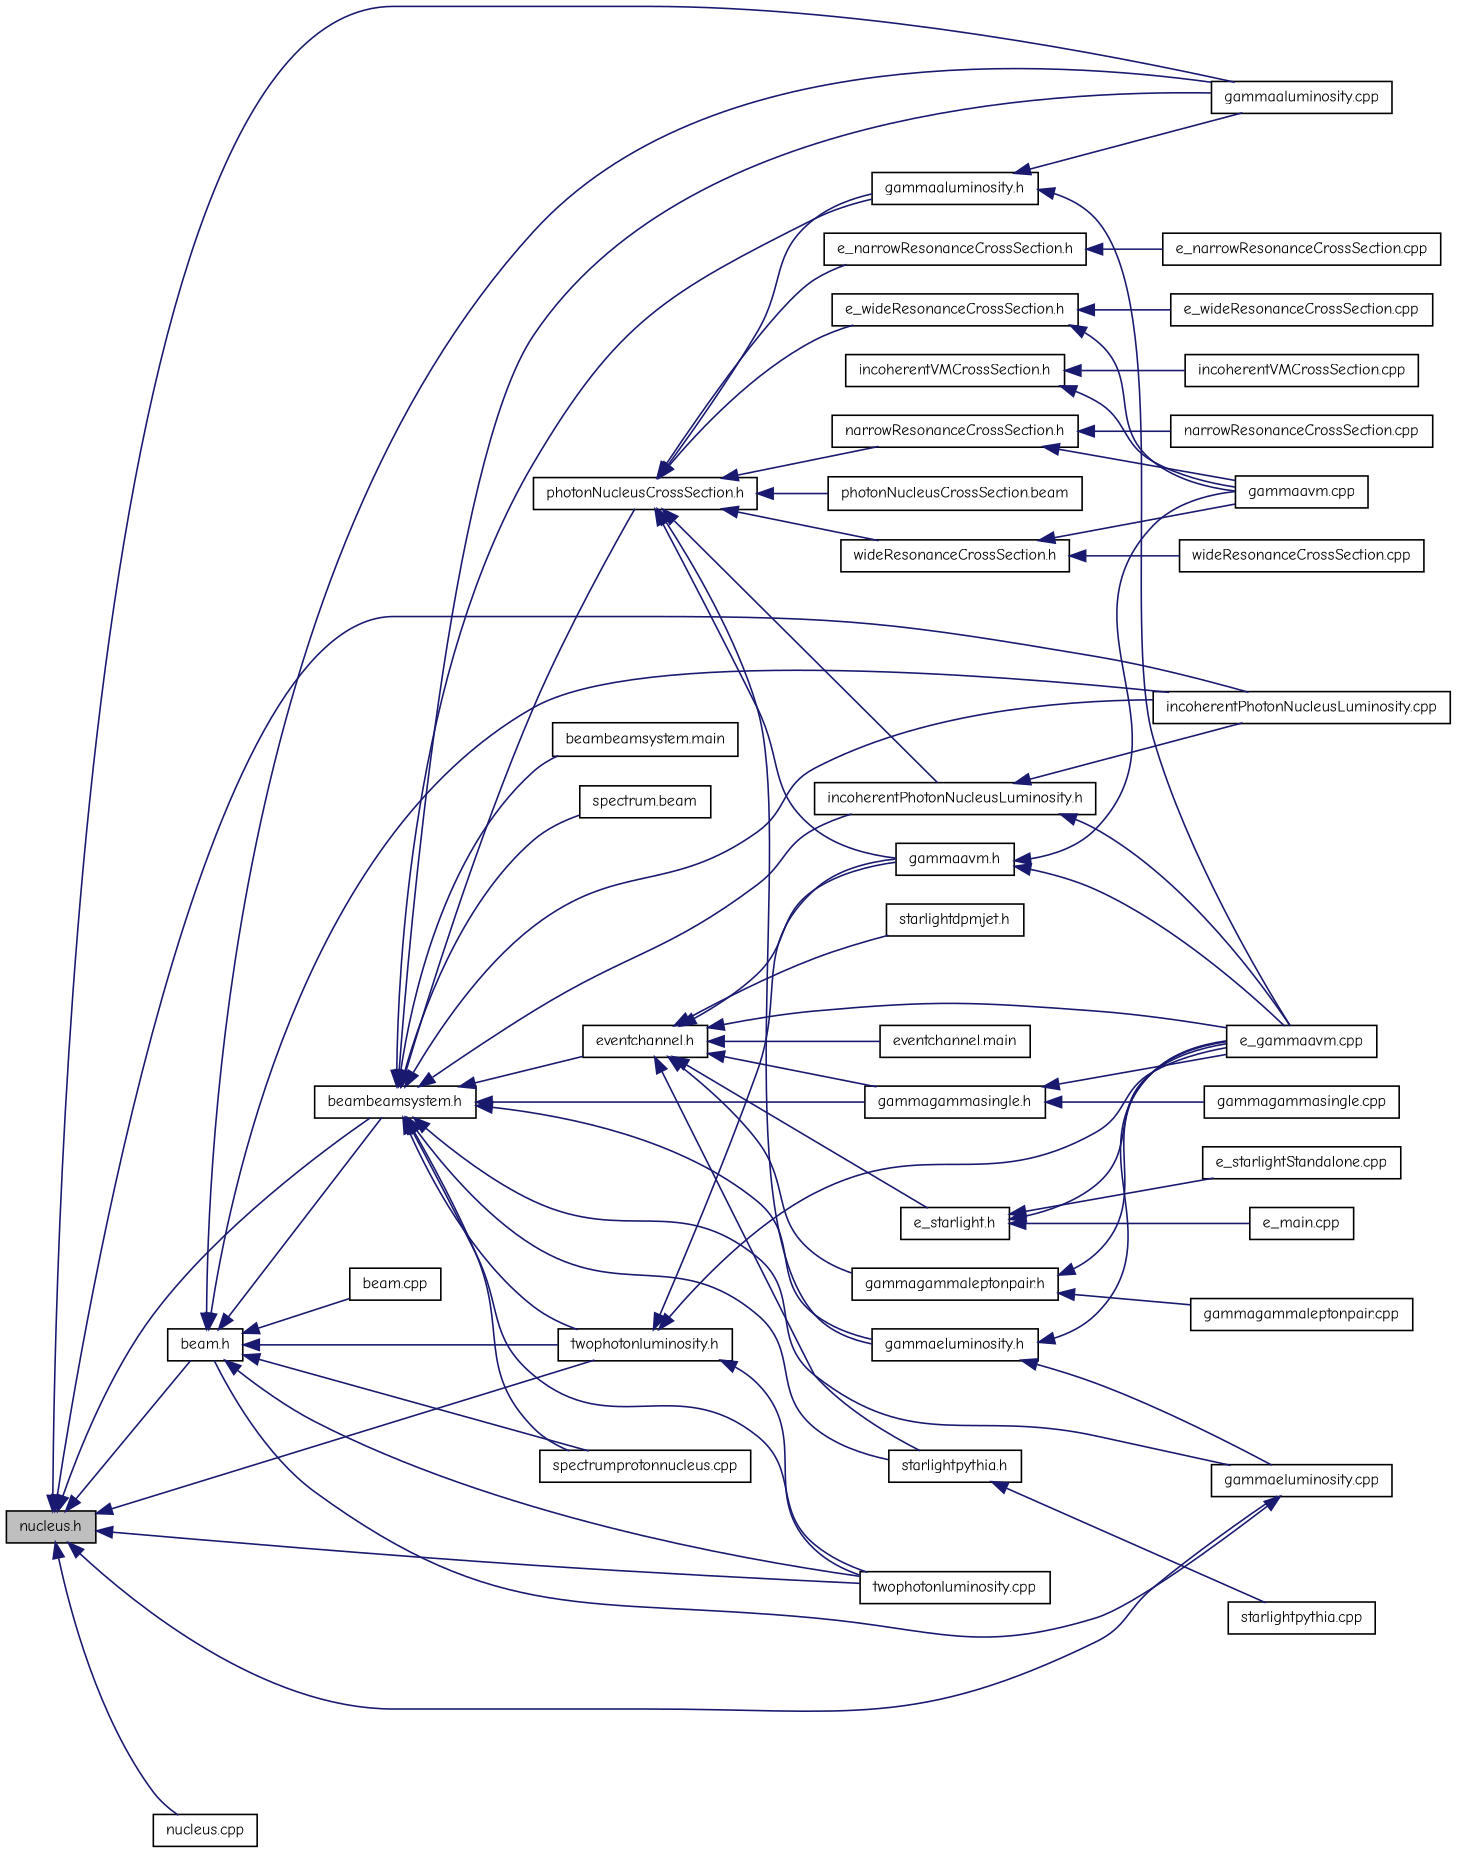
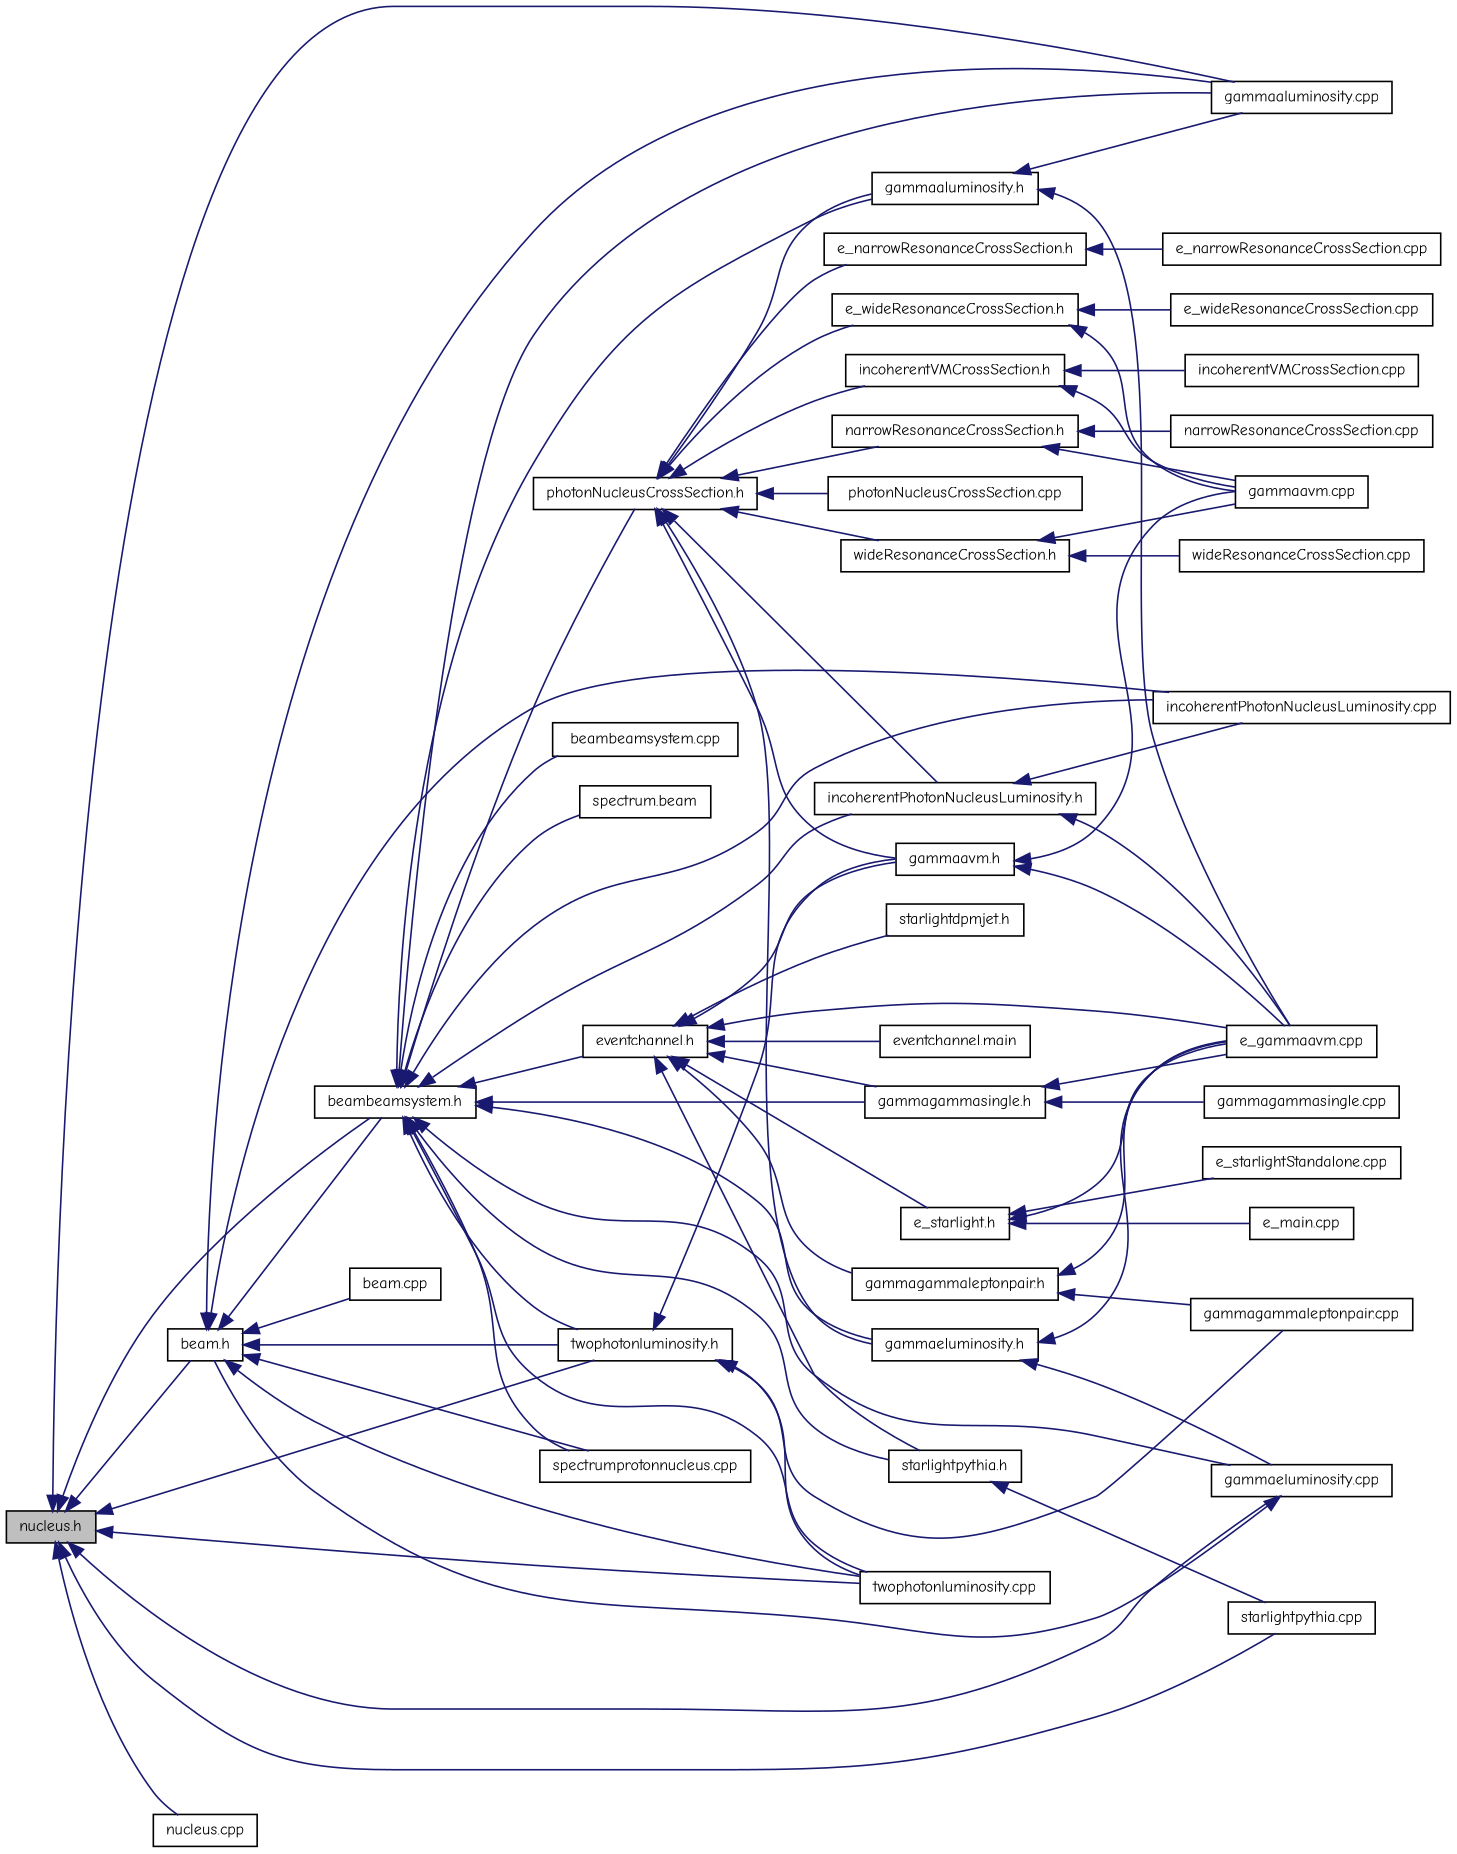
none -> (771, 420)
(955, 494) -> (955, 494)
(343, 640) -> (639, 1770)
(645, 740) -> (645, 740)
(940, 1165) -> (998, 1530)
